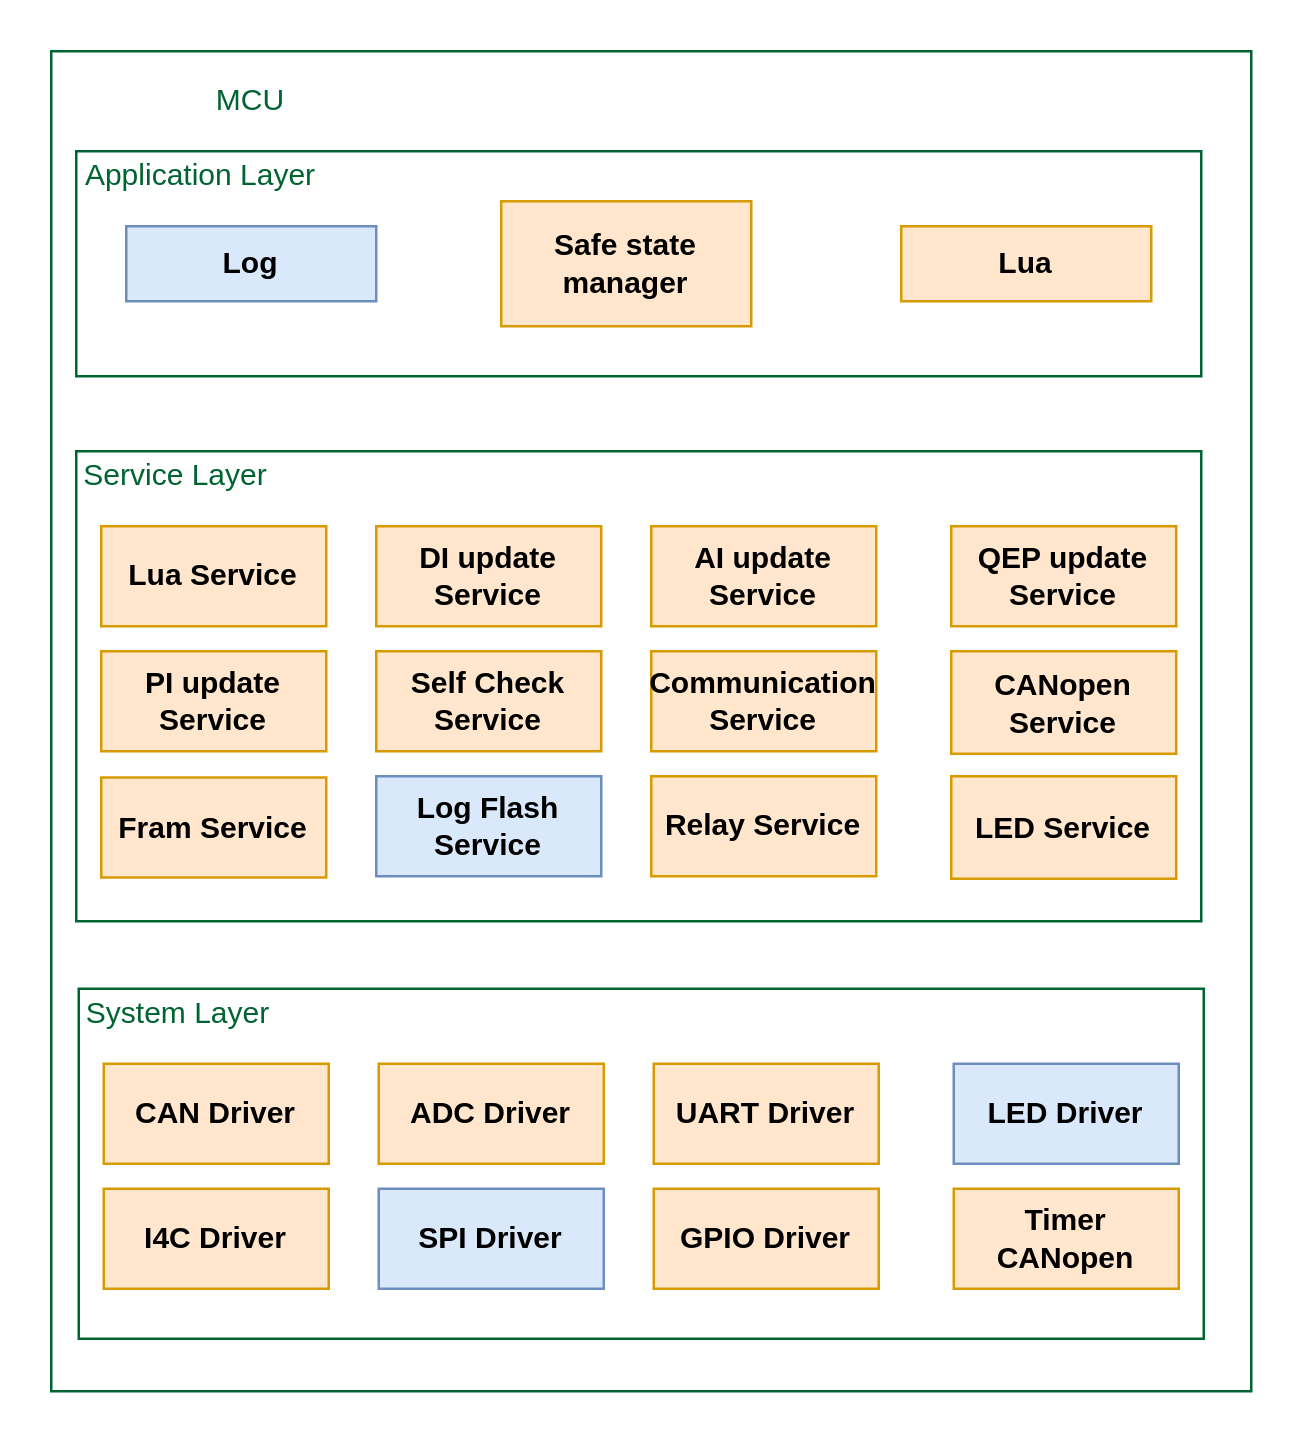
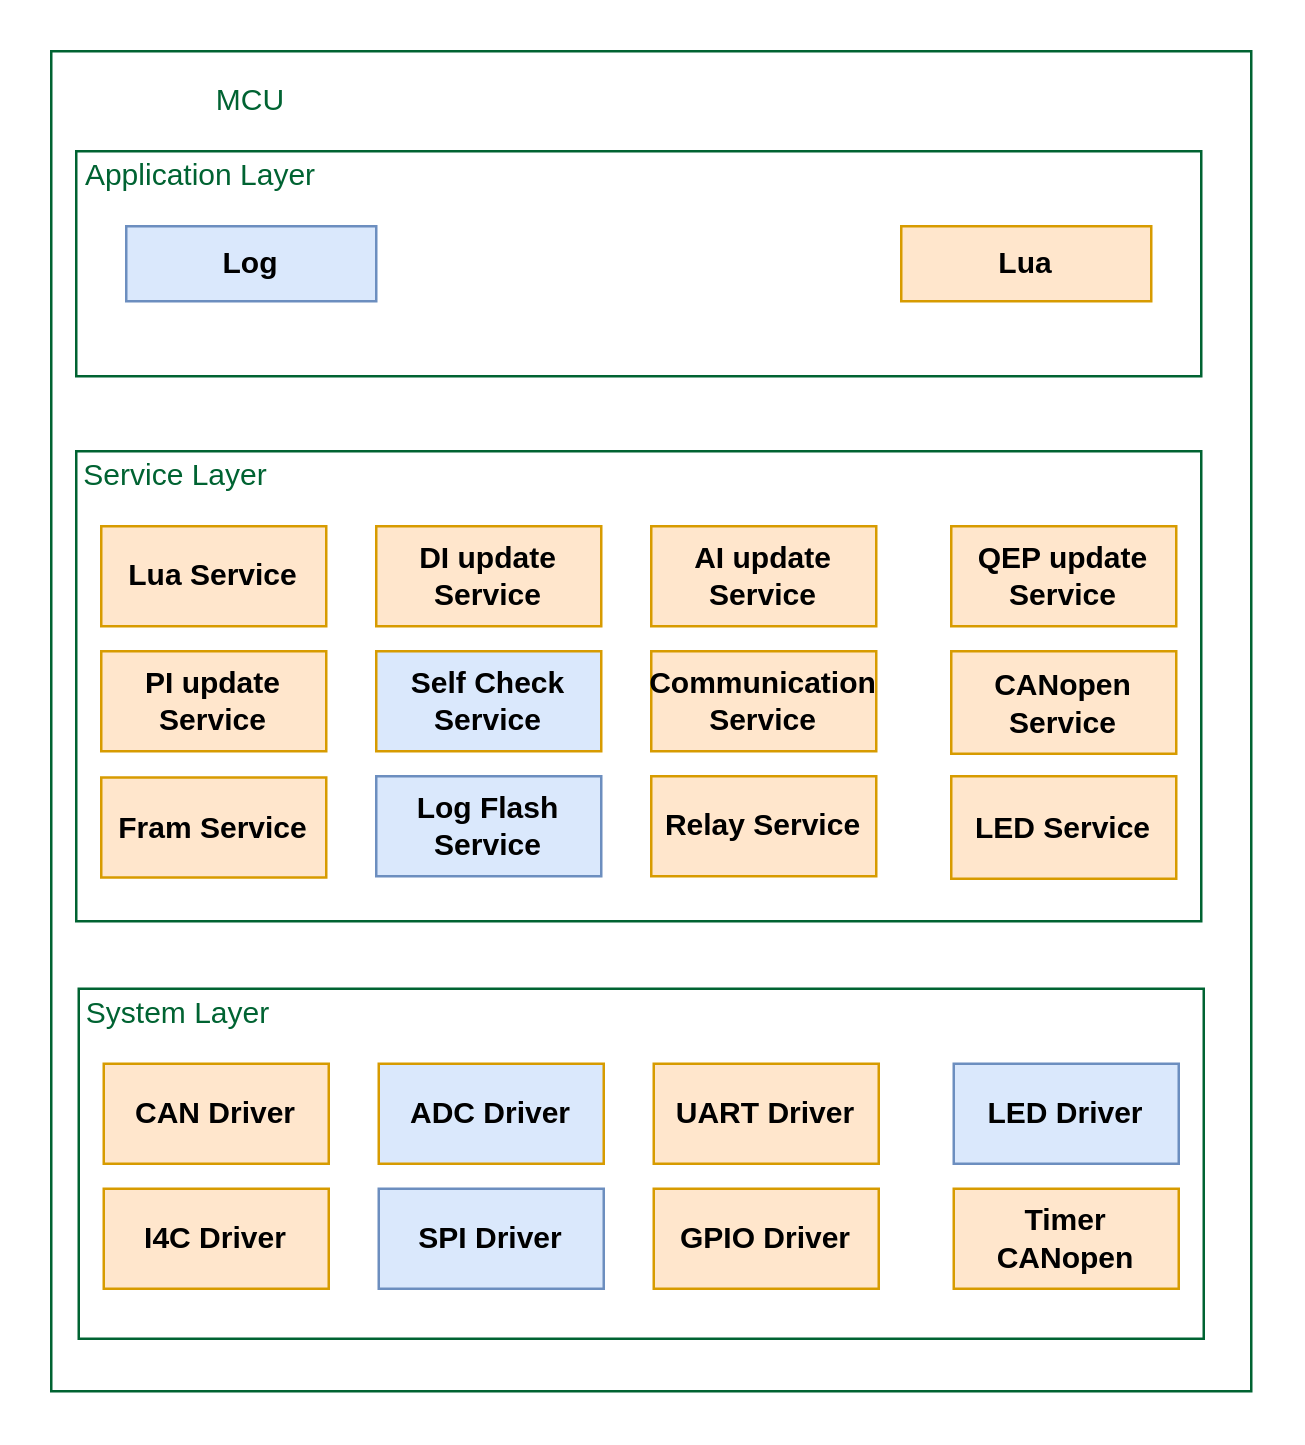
(626, 264) -> none
(489, 701) -> (489, 701)
(491, 1114) -> (491, 1114)
